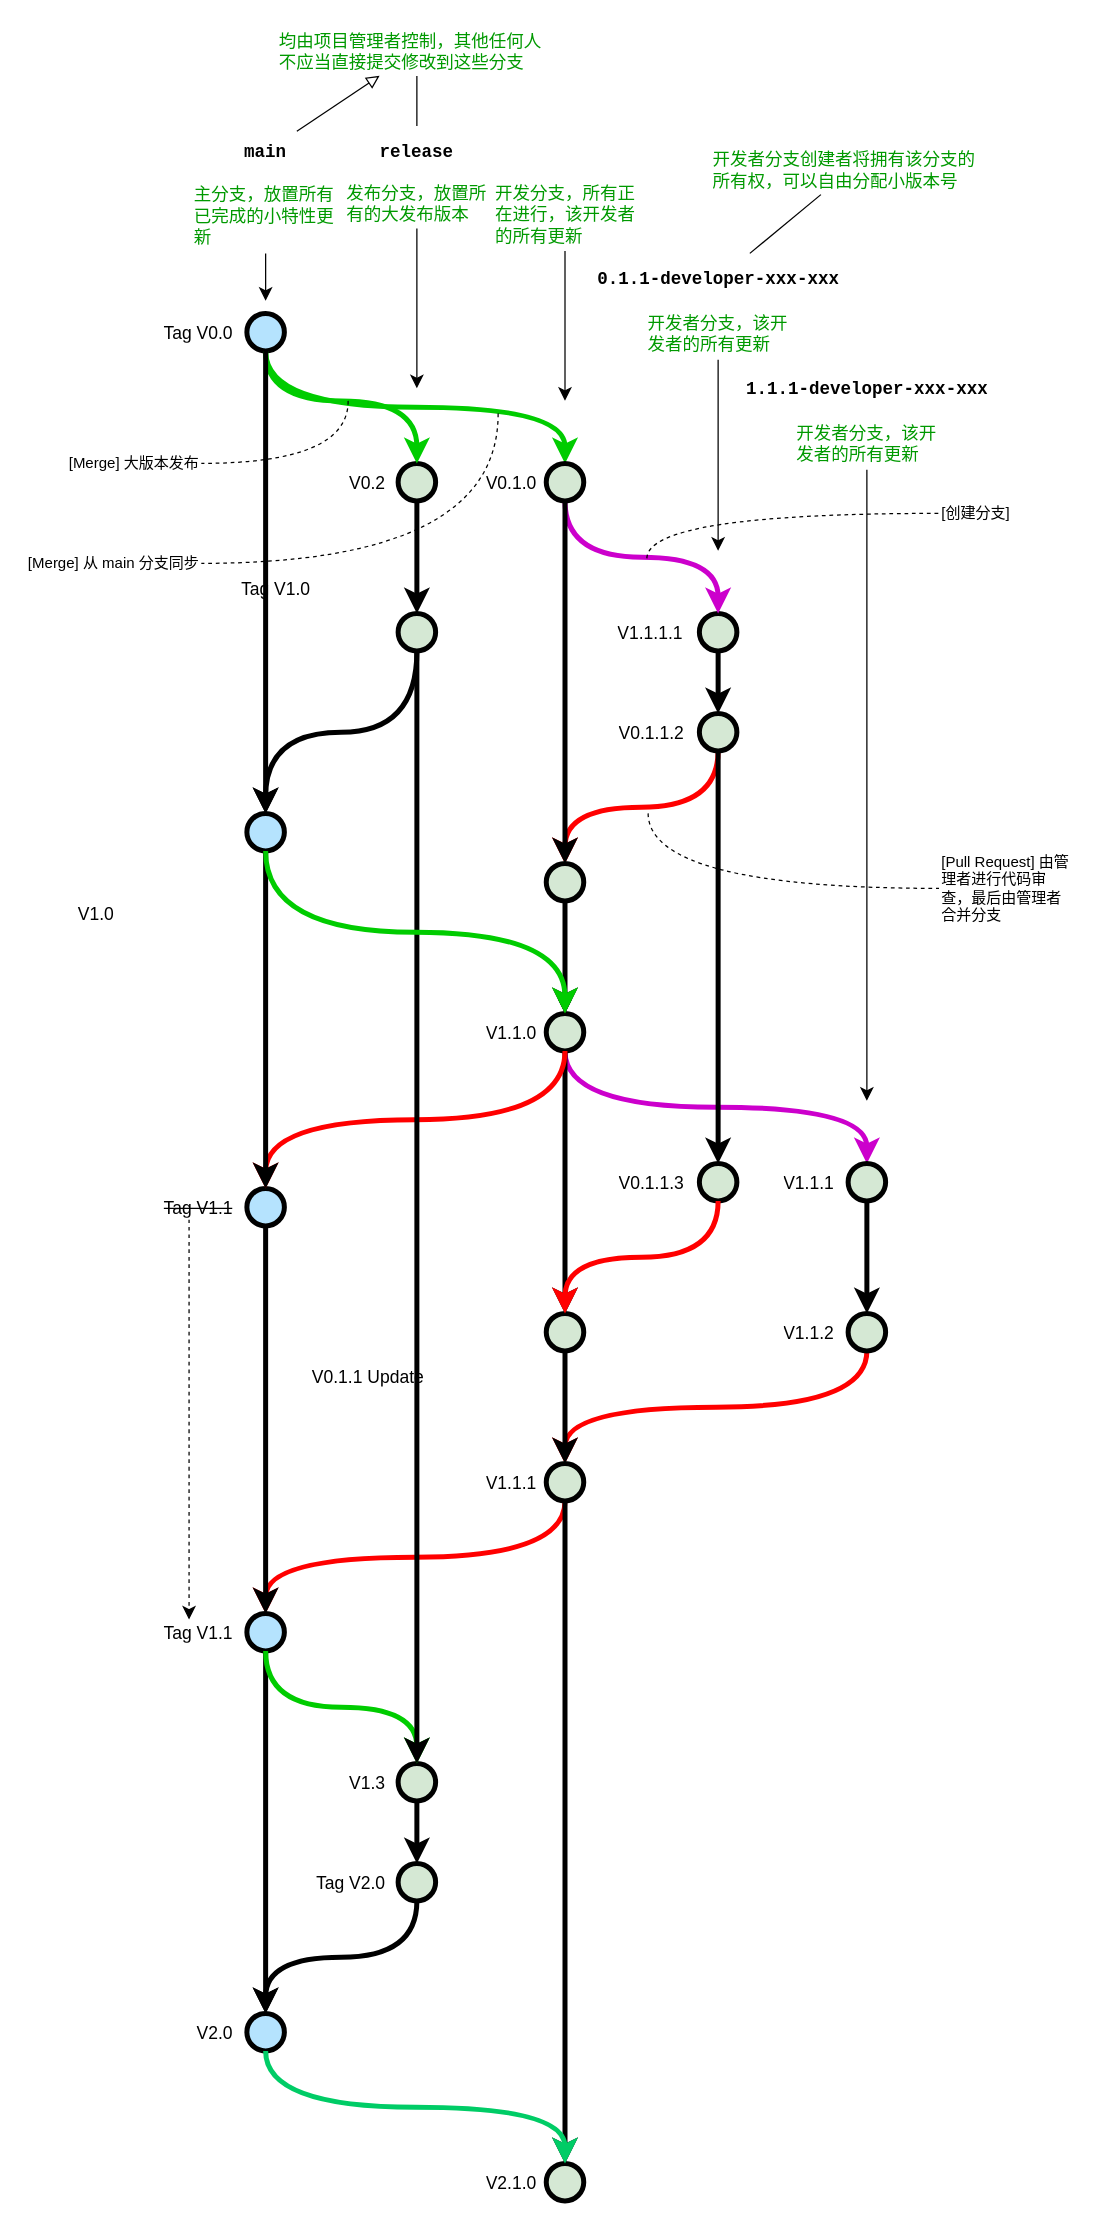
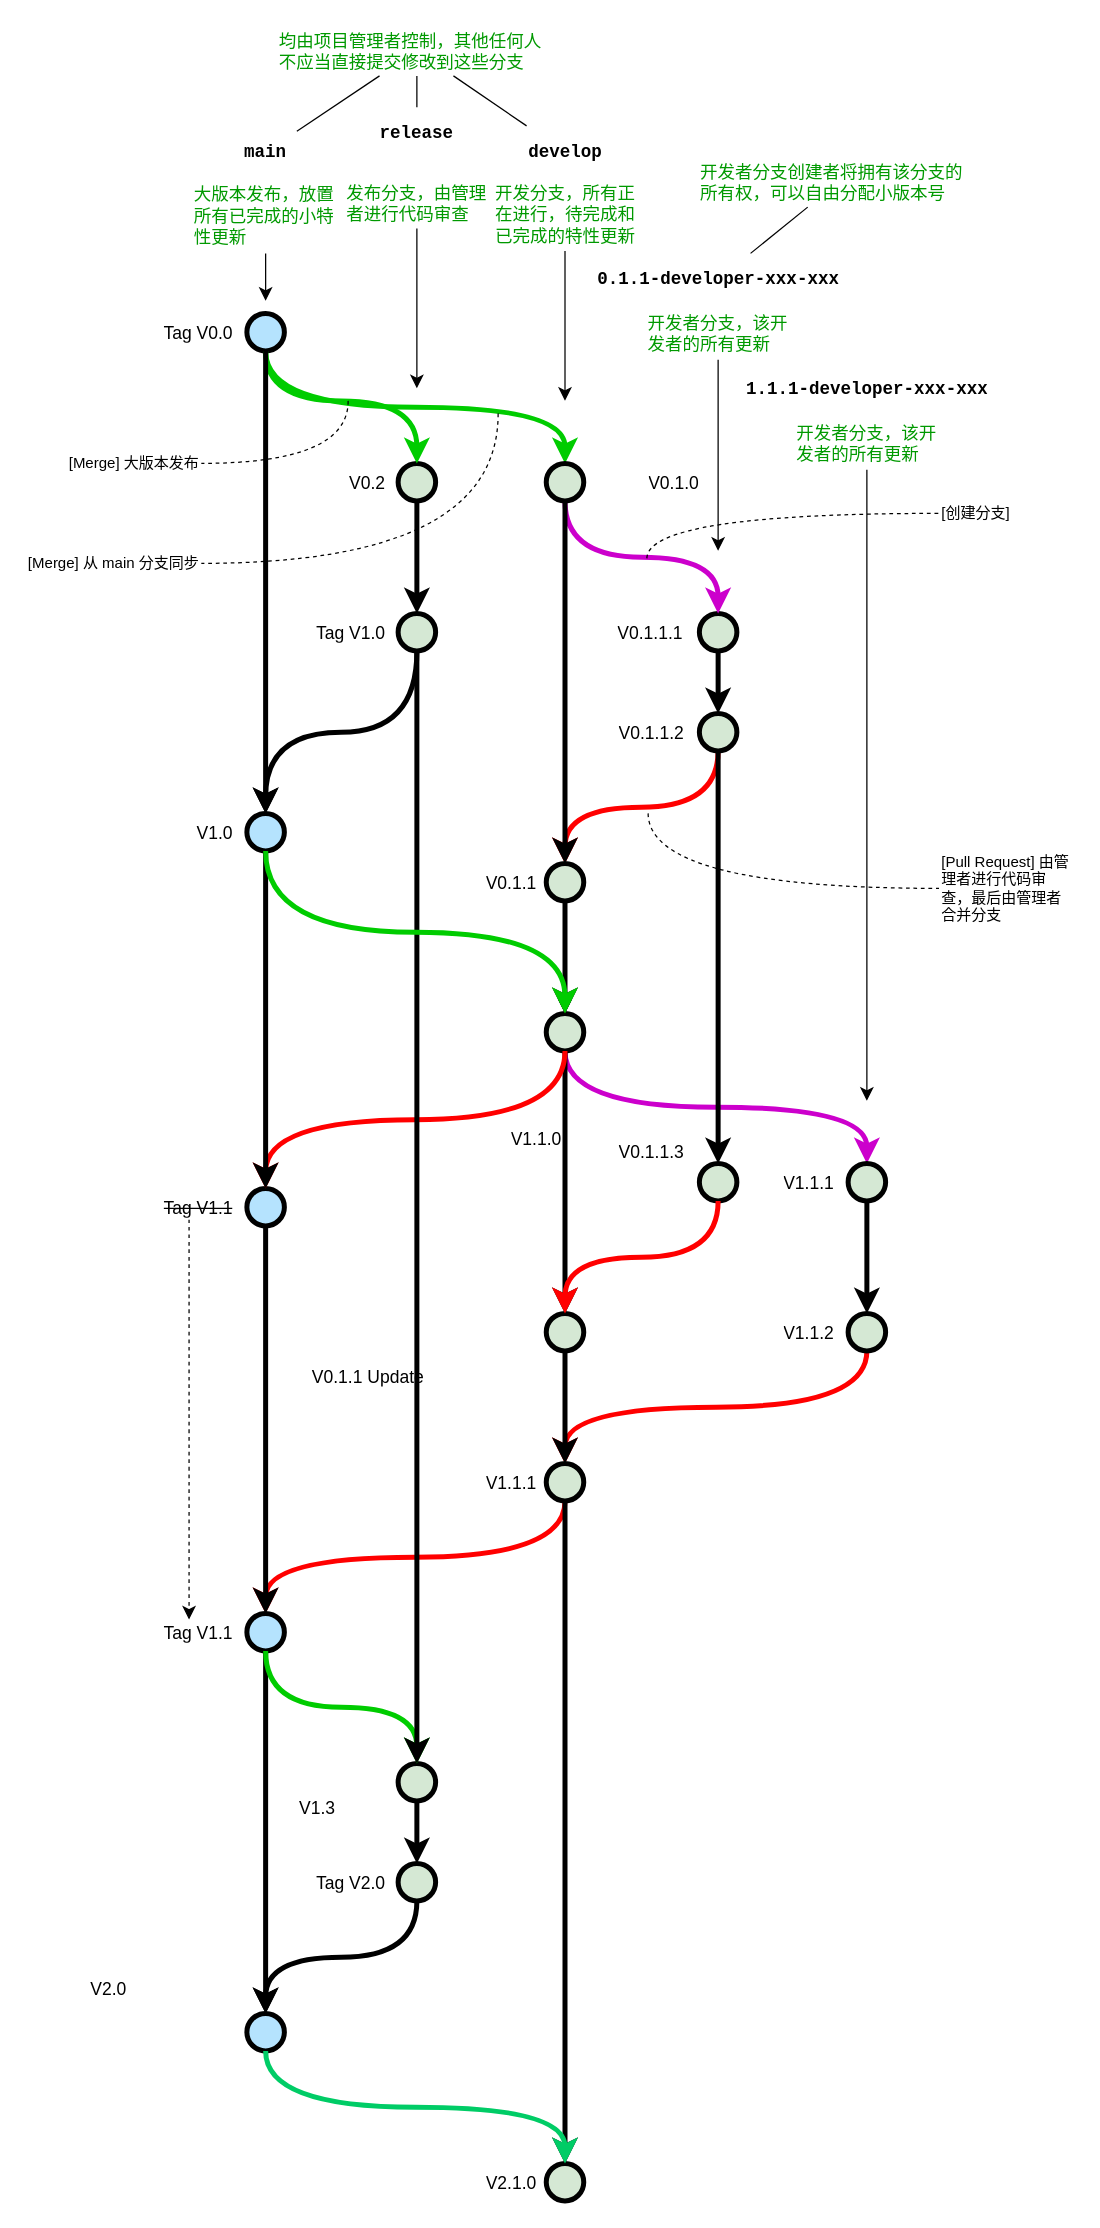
(368, 83) -> (373, 80)
none -> (489, 100)
(417, 152) -> (417, 133)
none -> (565, 152)
(851, 169) -> (839, 182)
(418, 203) -> (418, 203)
(566, 214) -> (566, 214)
(268, 216) -> (268, 216)
(512, 482) -> (675, 482)
(267, 588) -> (342, 632)
(651, 632) -> (651, 632)
none -> (512, 882)
(70, 913) -> (189, 832)
(512, 1032) -> (537, 1138)
(647, 1182) -> (647, 1151)
(342, 1782) -> (292, 1807)
(189, 2032) -> (83, 1988)
